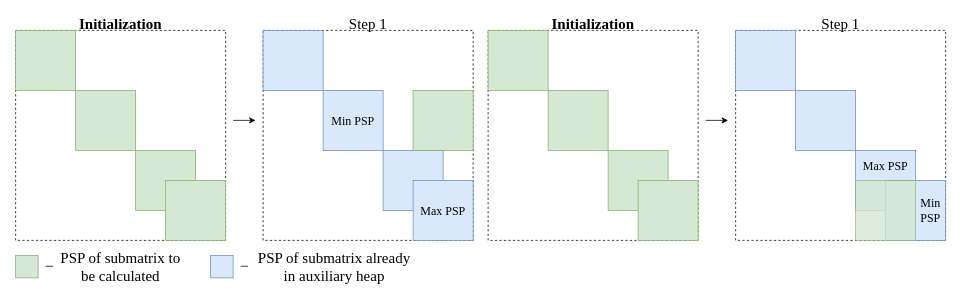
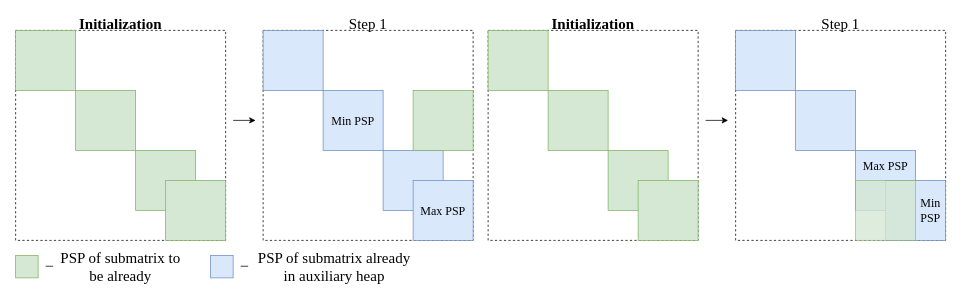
(120, 267) -> (120, 267)
